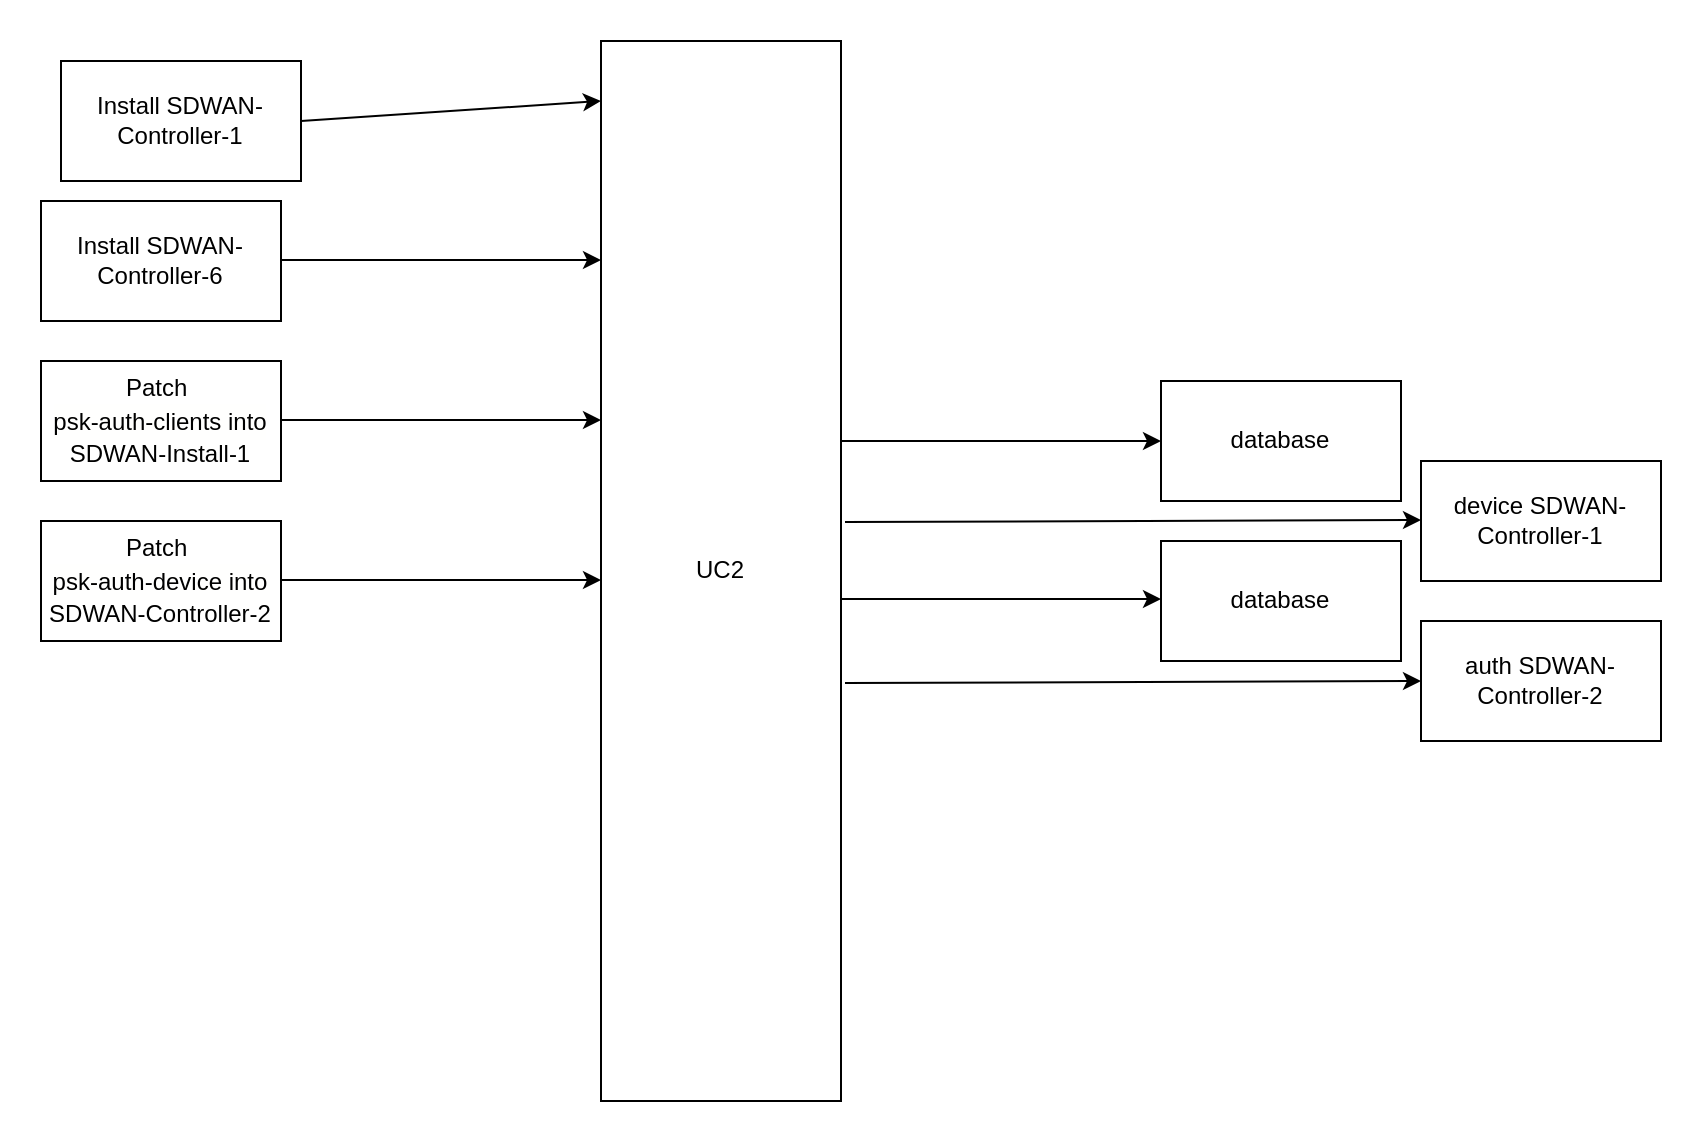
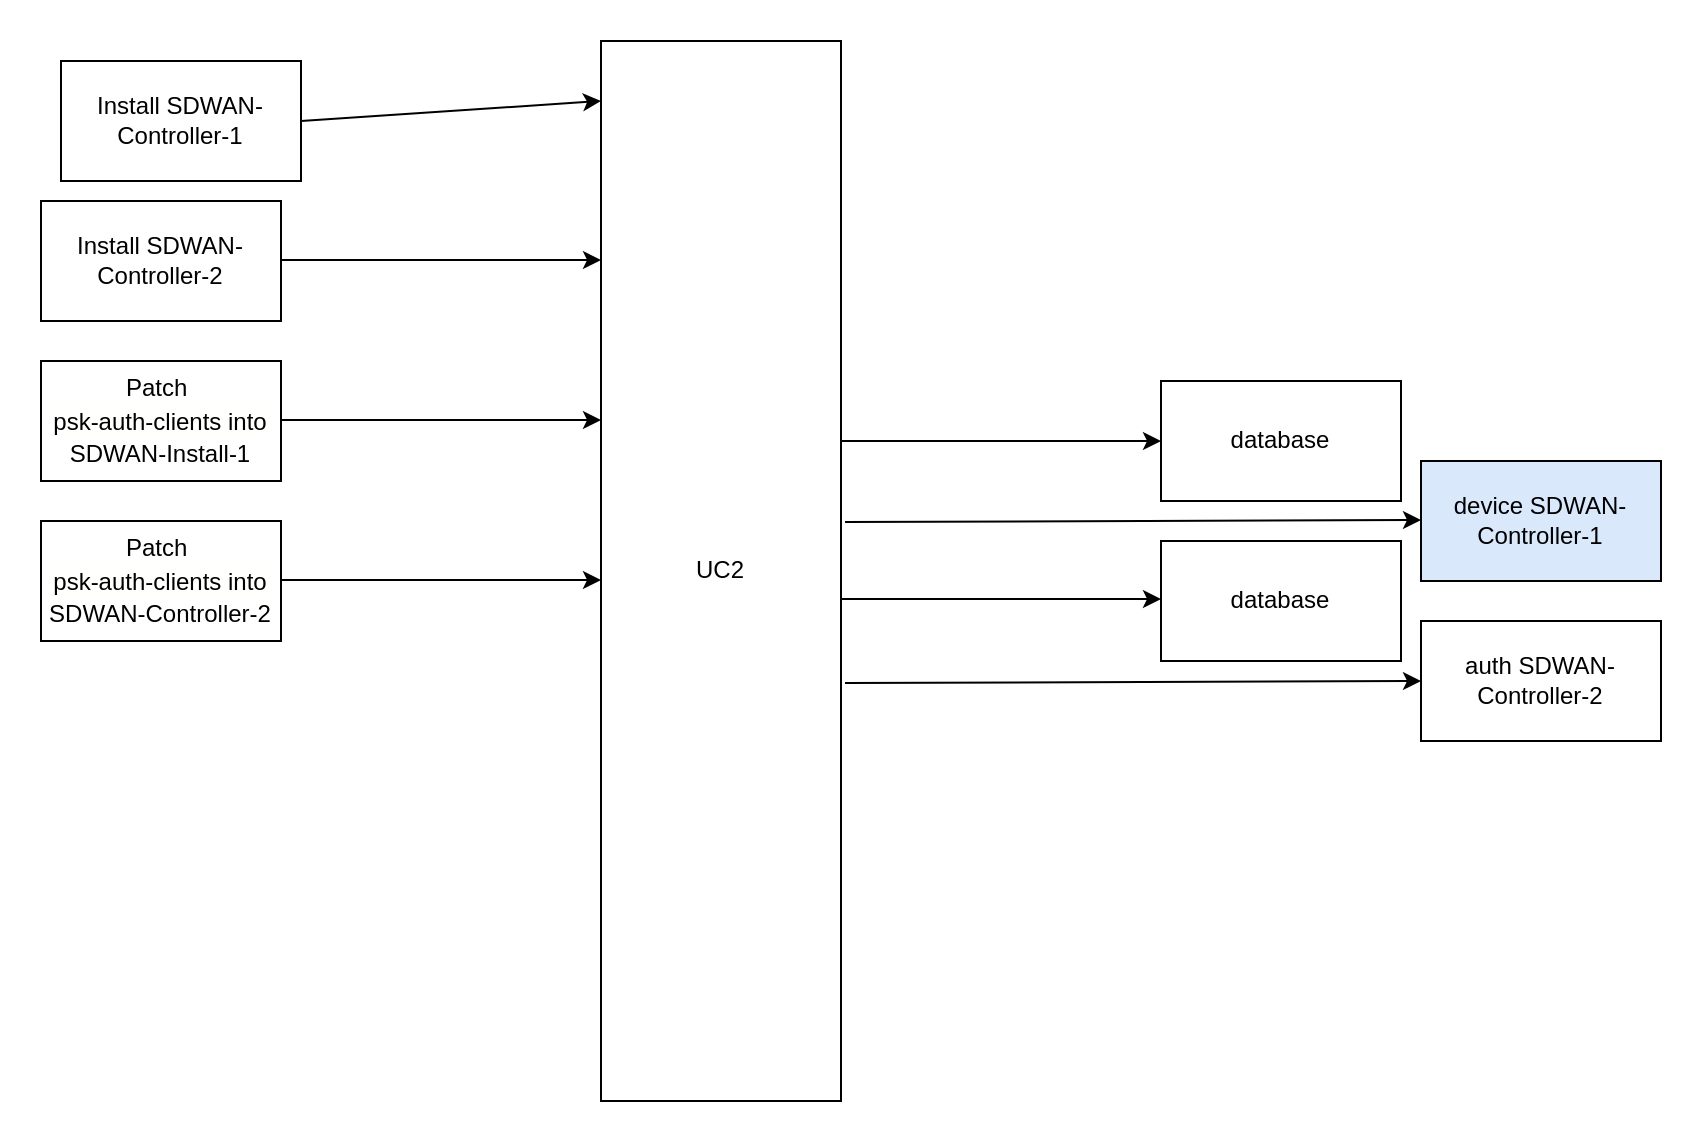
(161, 261) -> (161, 261)
(1541, 521) -> (1541, 521)
(161, 581) -> (161, 581)
